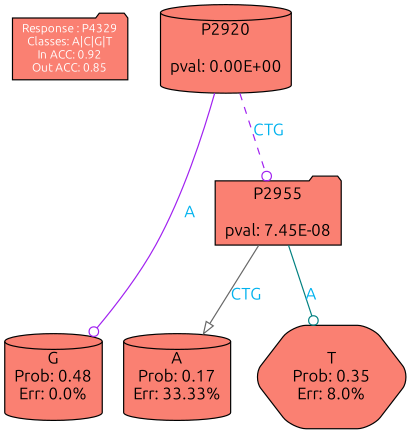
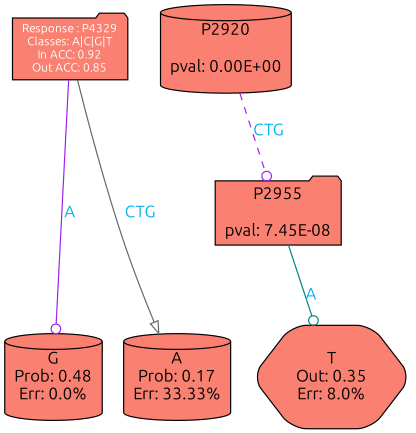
(170, 218) -> (62, 202)
(234, 284) -> (111, 203)
(332, 377) -> (332, 377)
